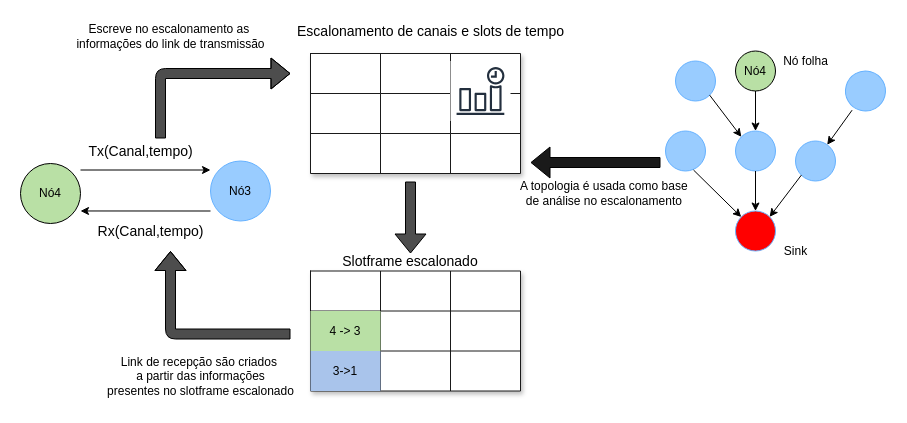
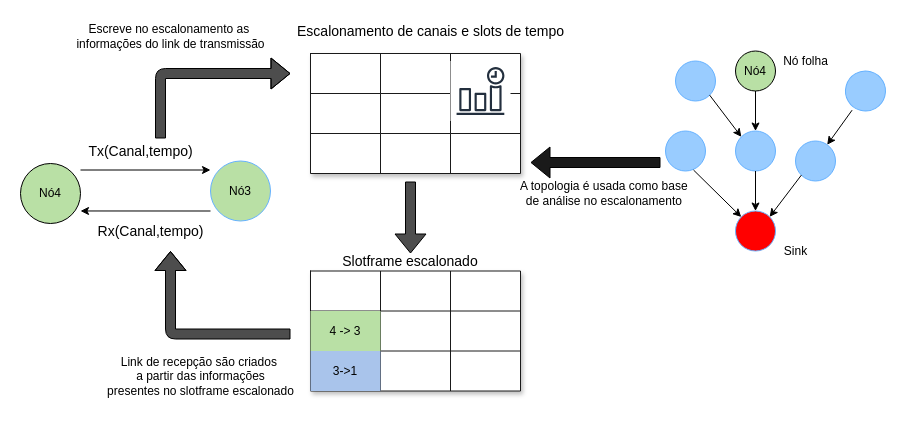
(241, 191) -> (241, 191)
